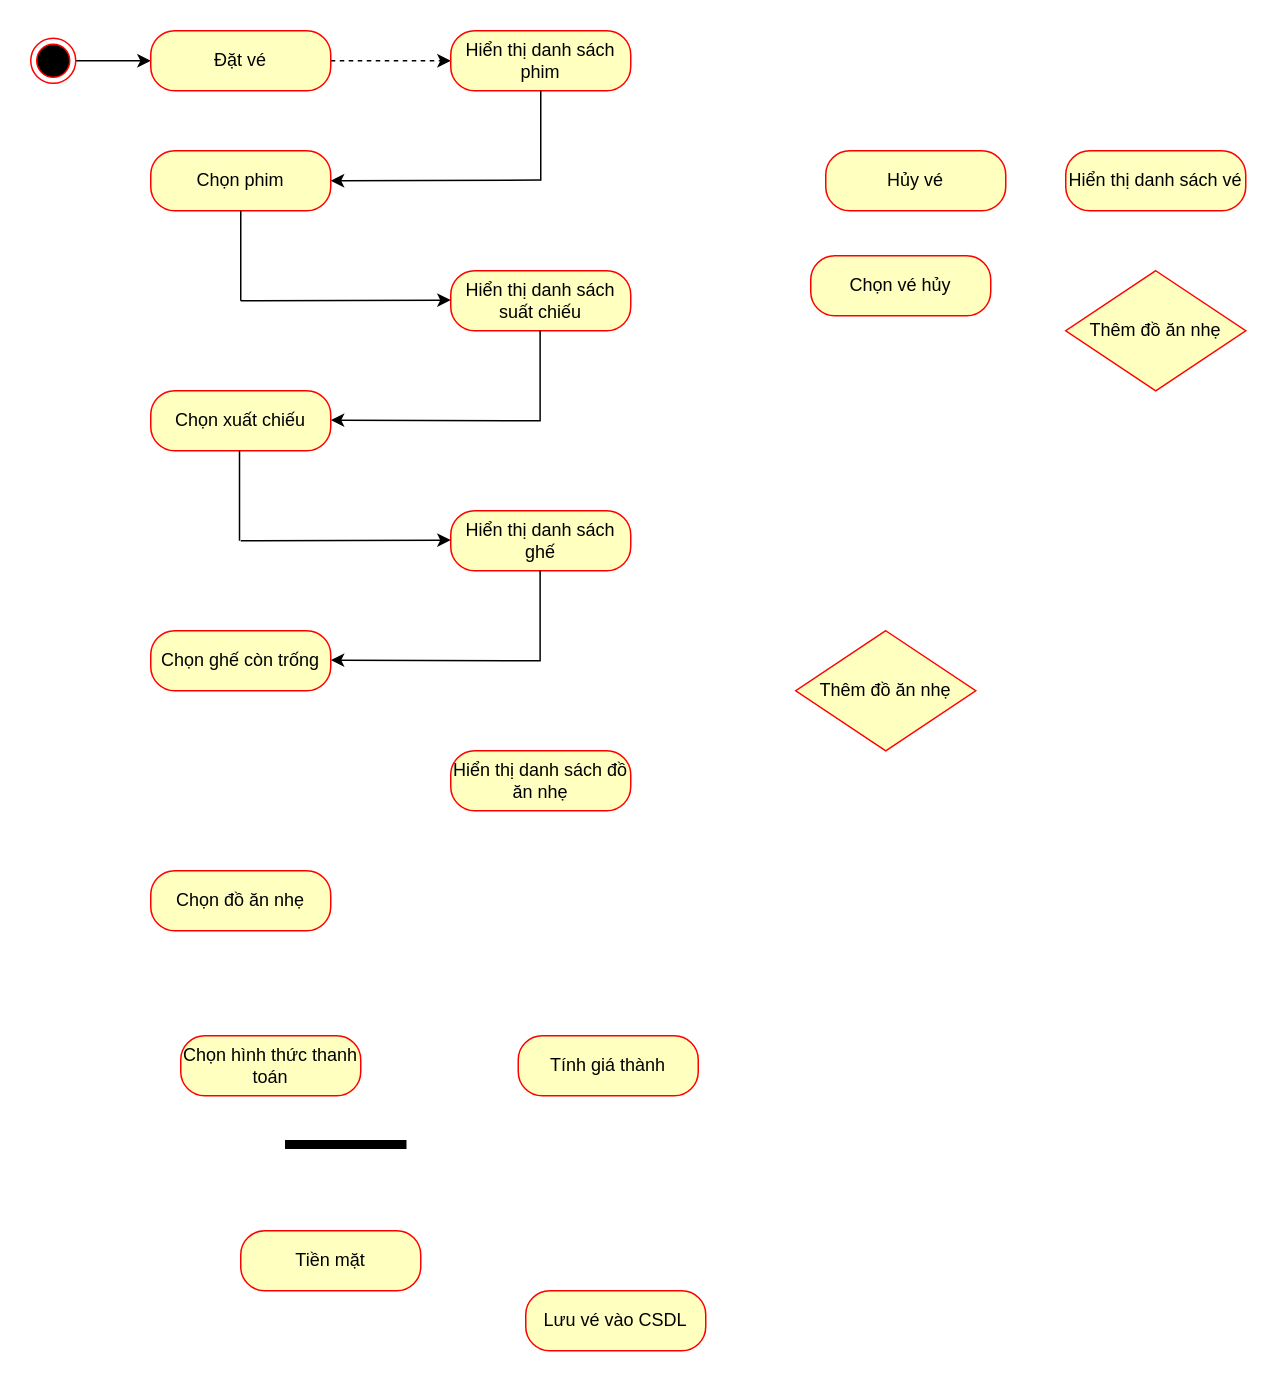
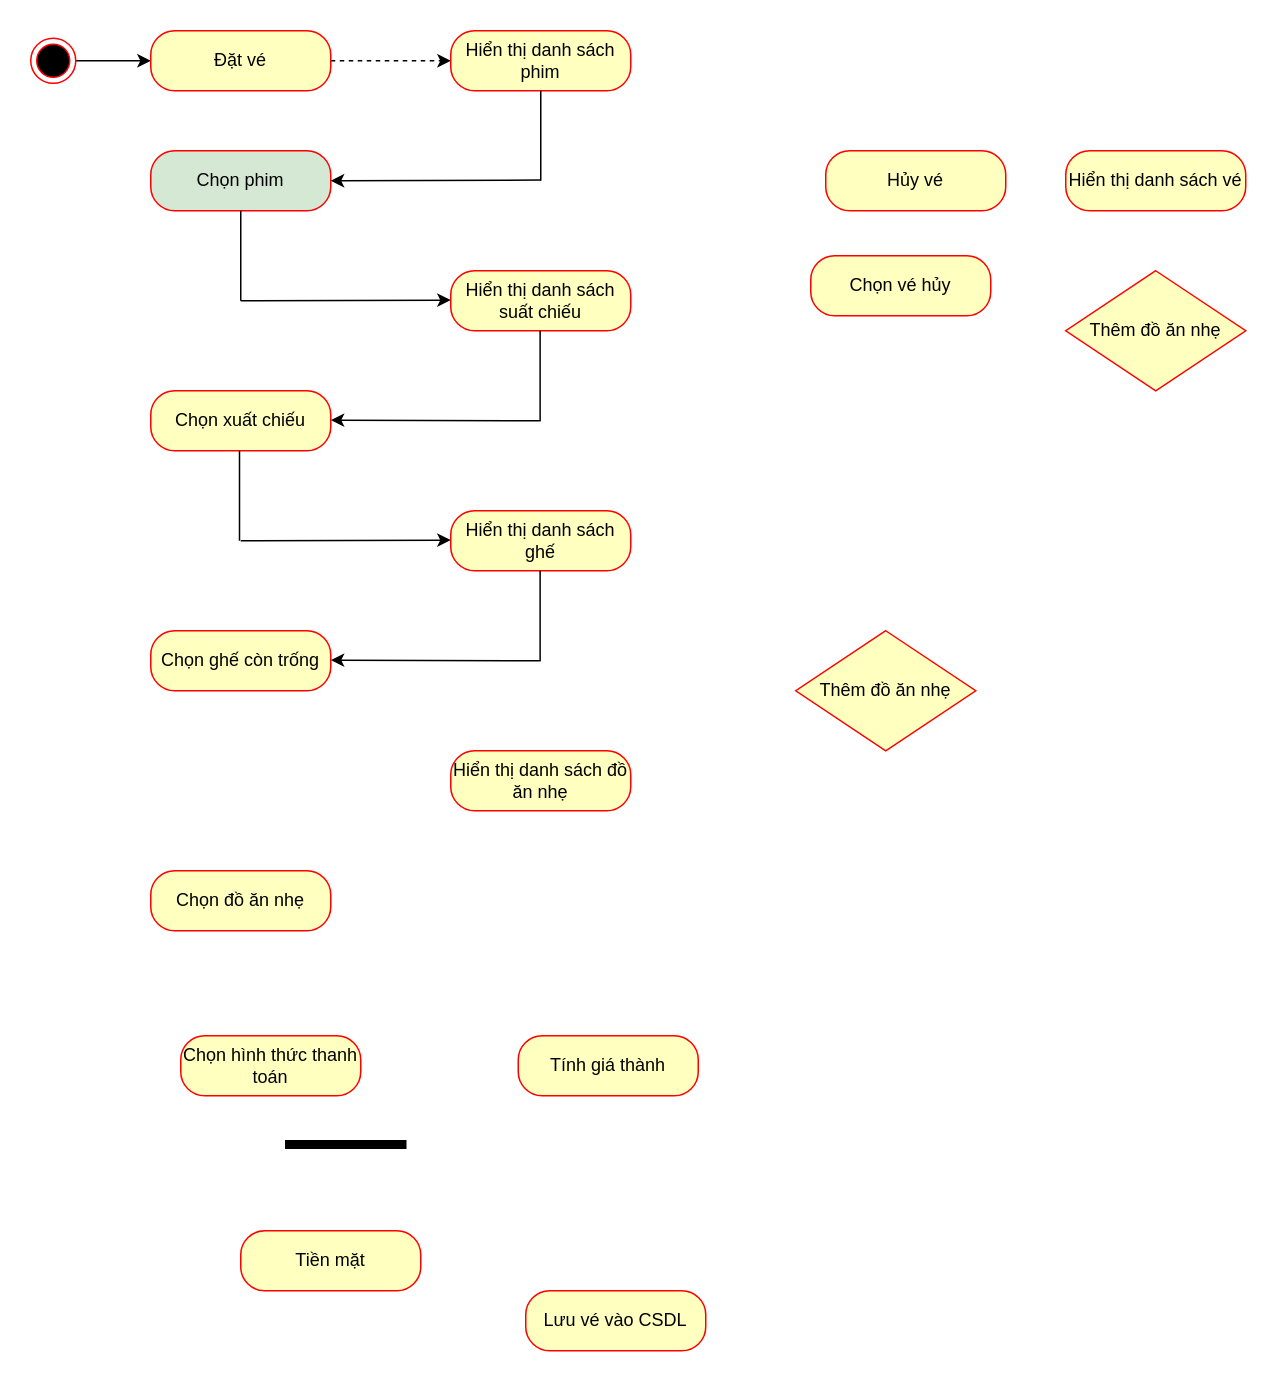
(241, 181) -> (241, 181)
